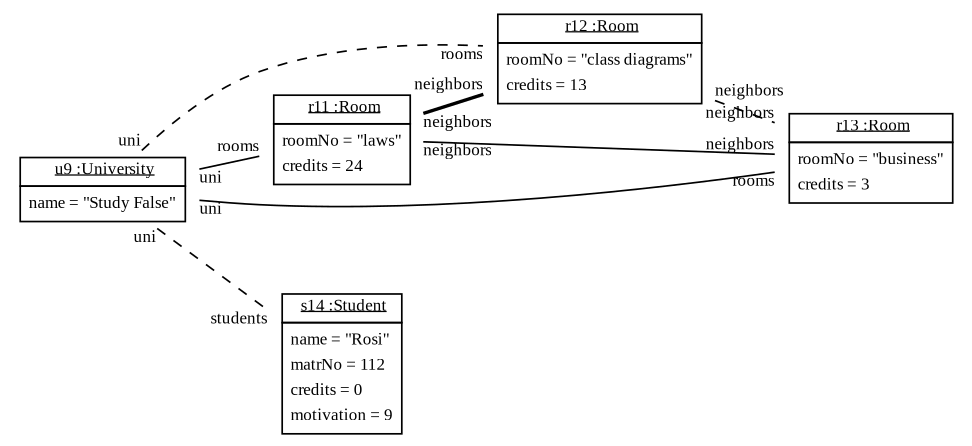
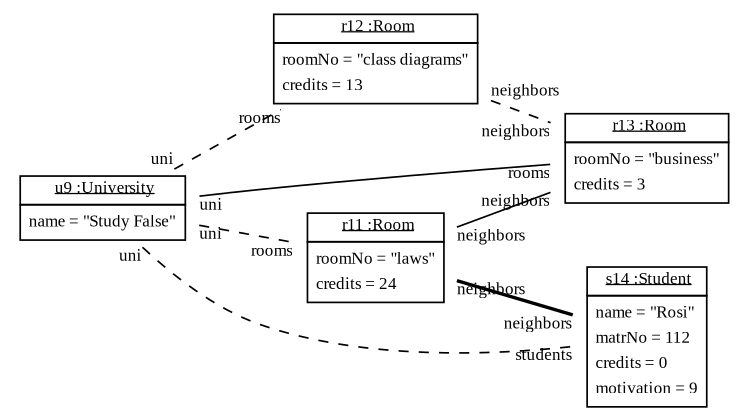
(453, 104) -> (515, 298)
(229, 163) -> (246, 234)
